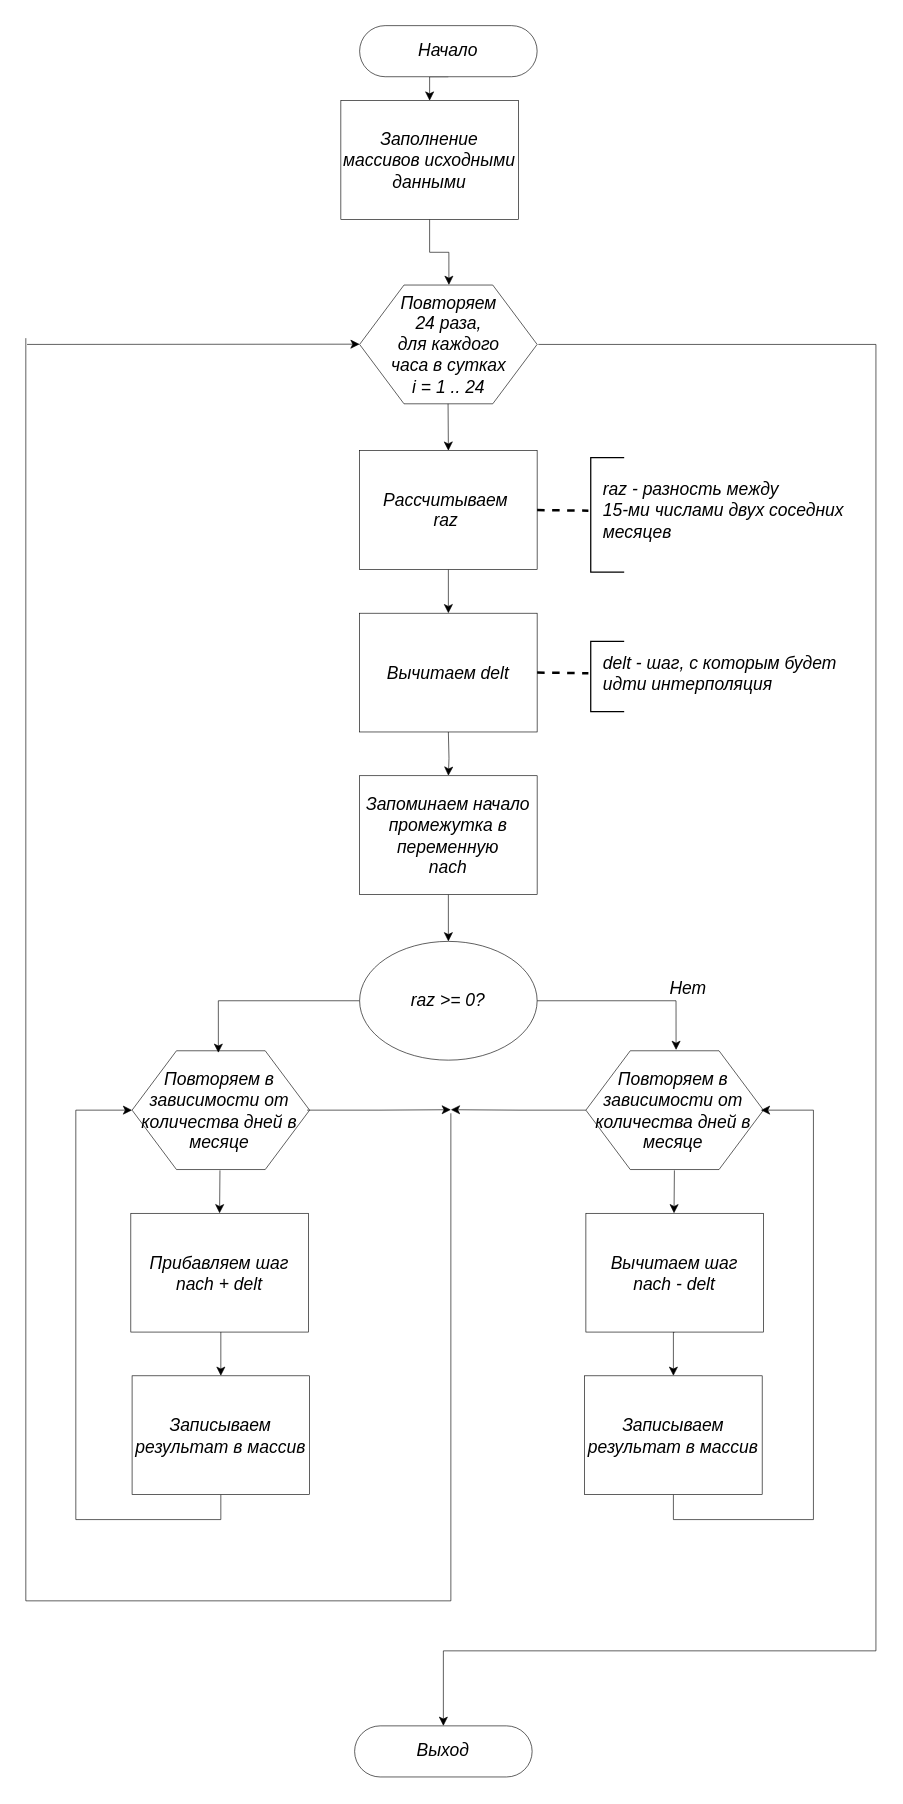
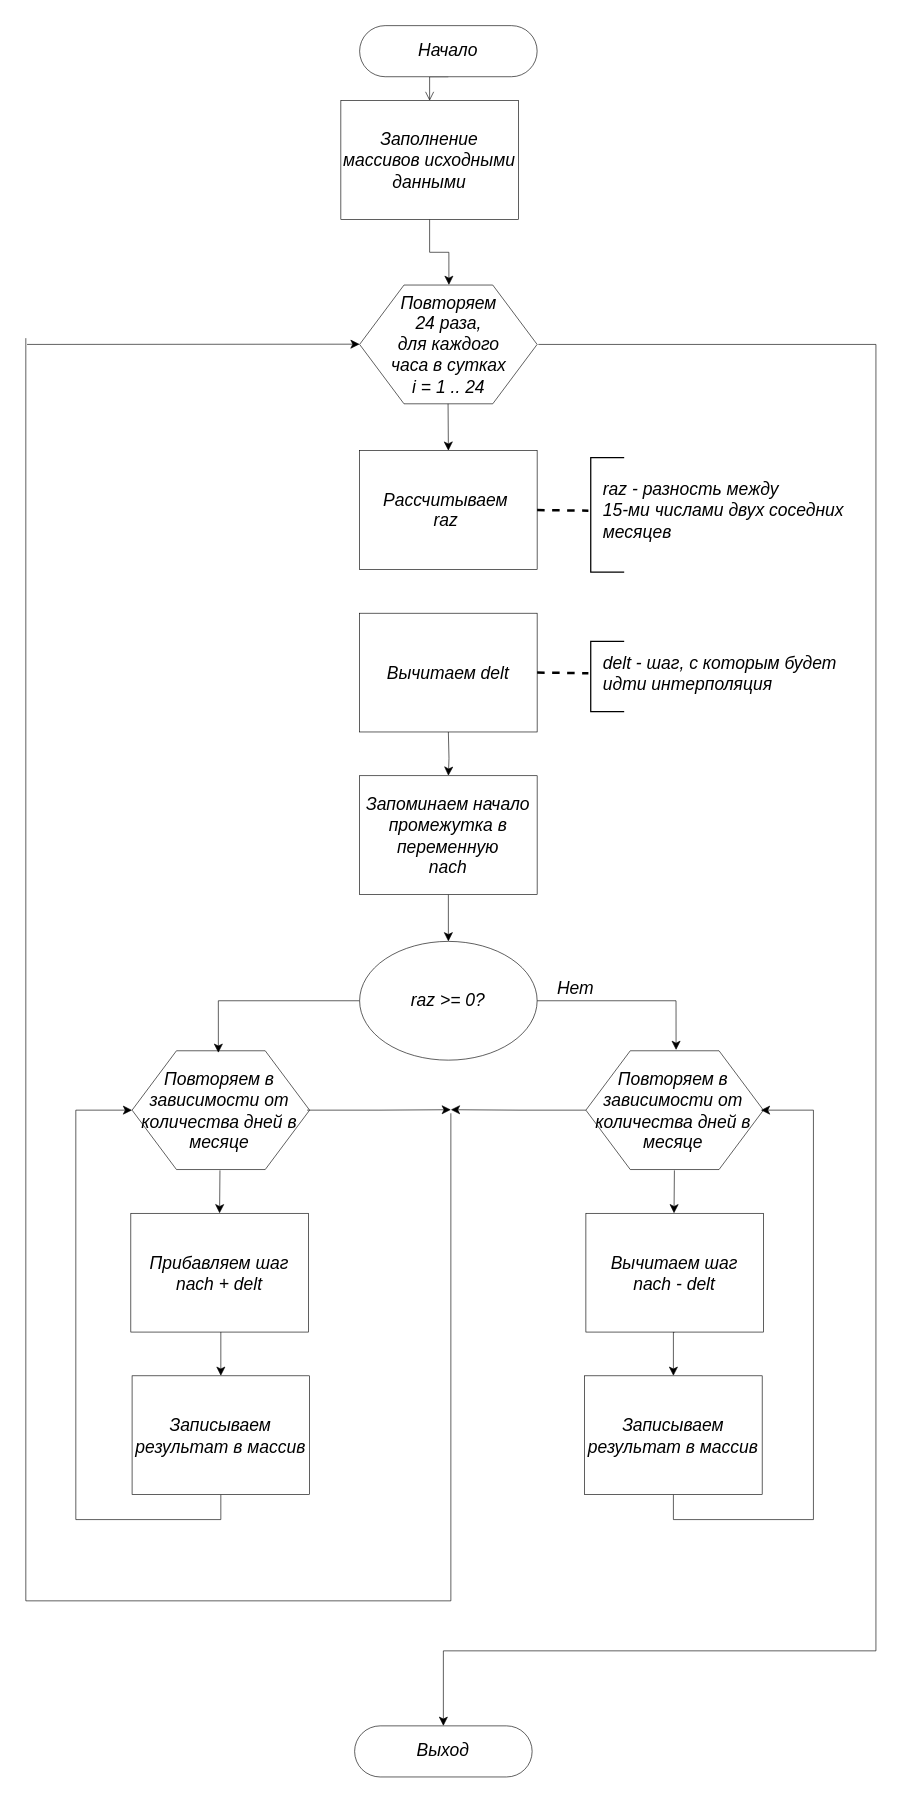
(429, 92) -> (429, 94)
(448, 588) -> none
(688, 988) -> (576, 988)
